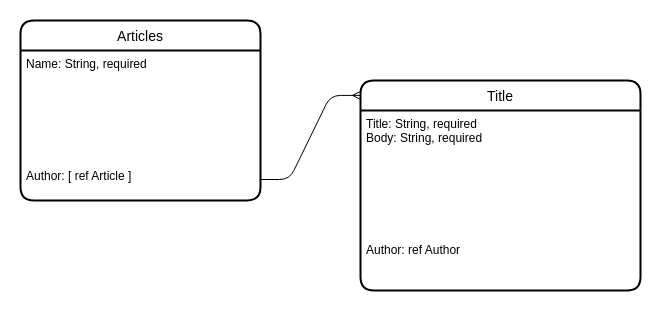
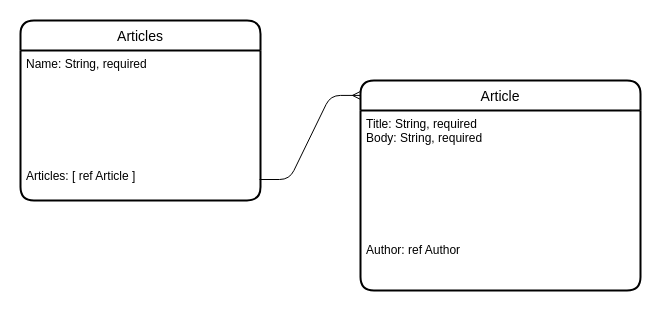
(91, 64) -> (91, 64)
(500, 96) -> (500, 96)
